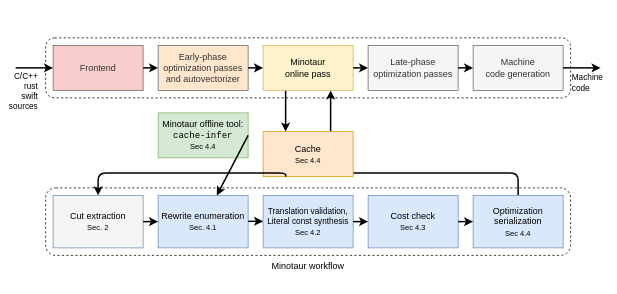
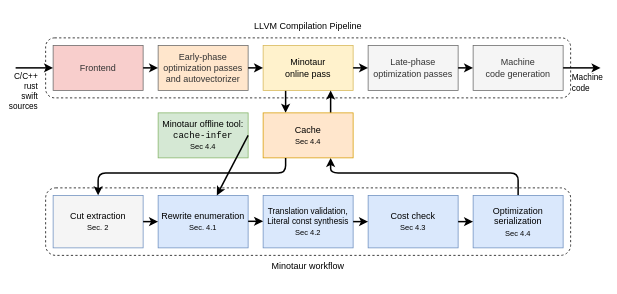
none -> (308, 27)
(308, 154) -> (308, 135)
